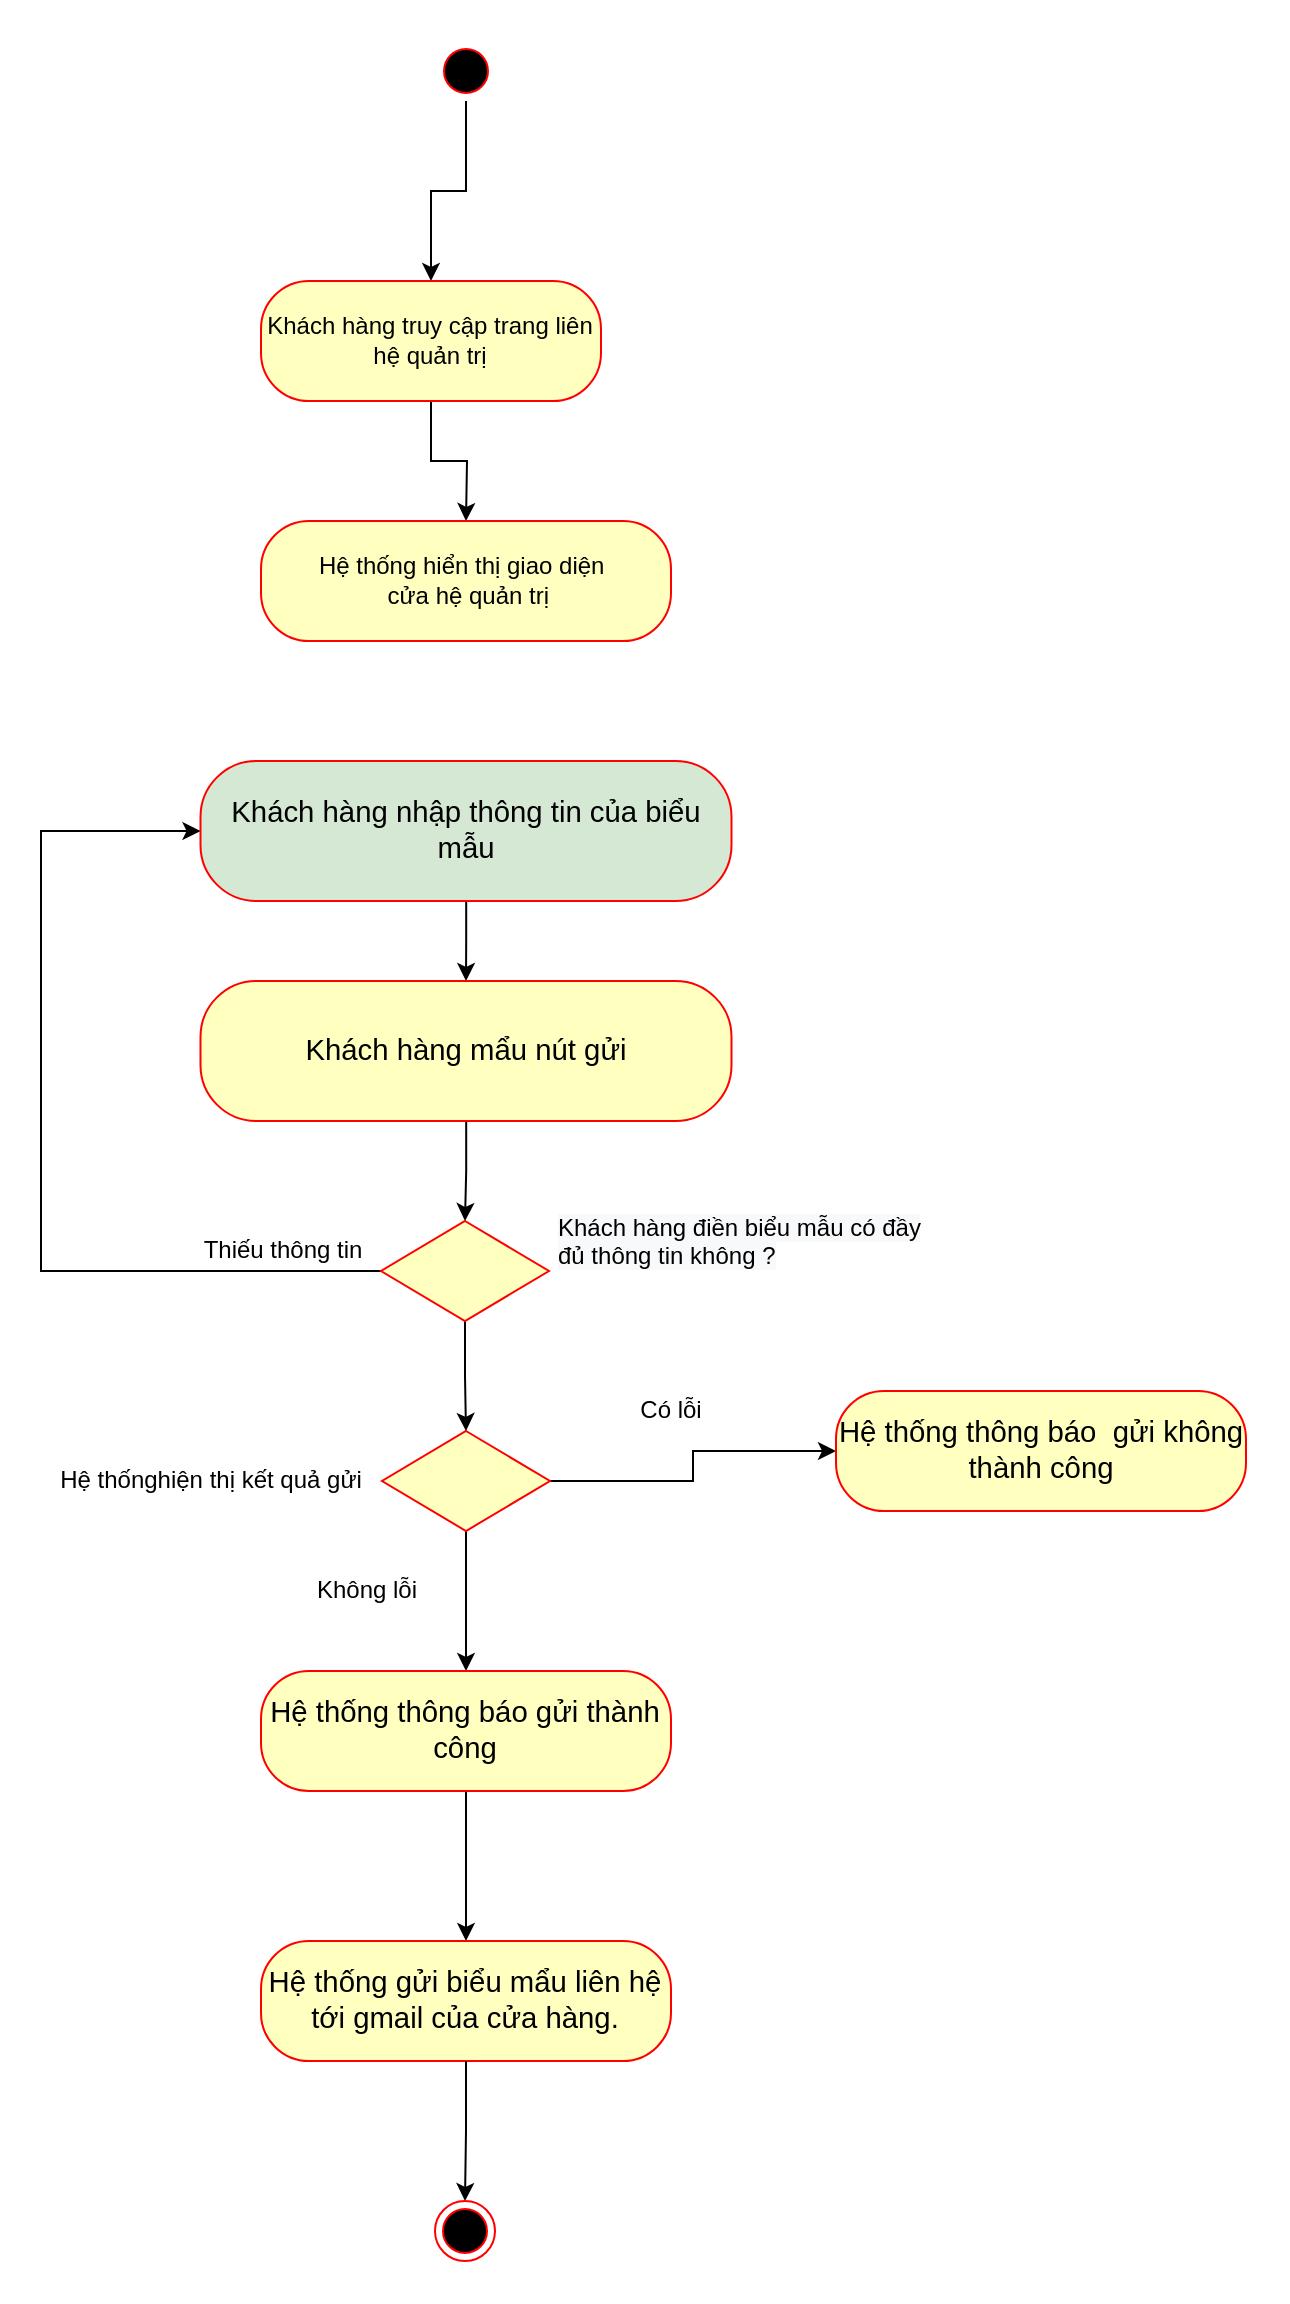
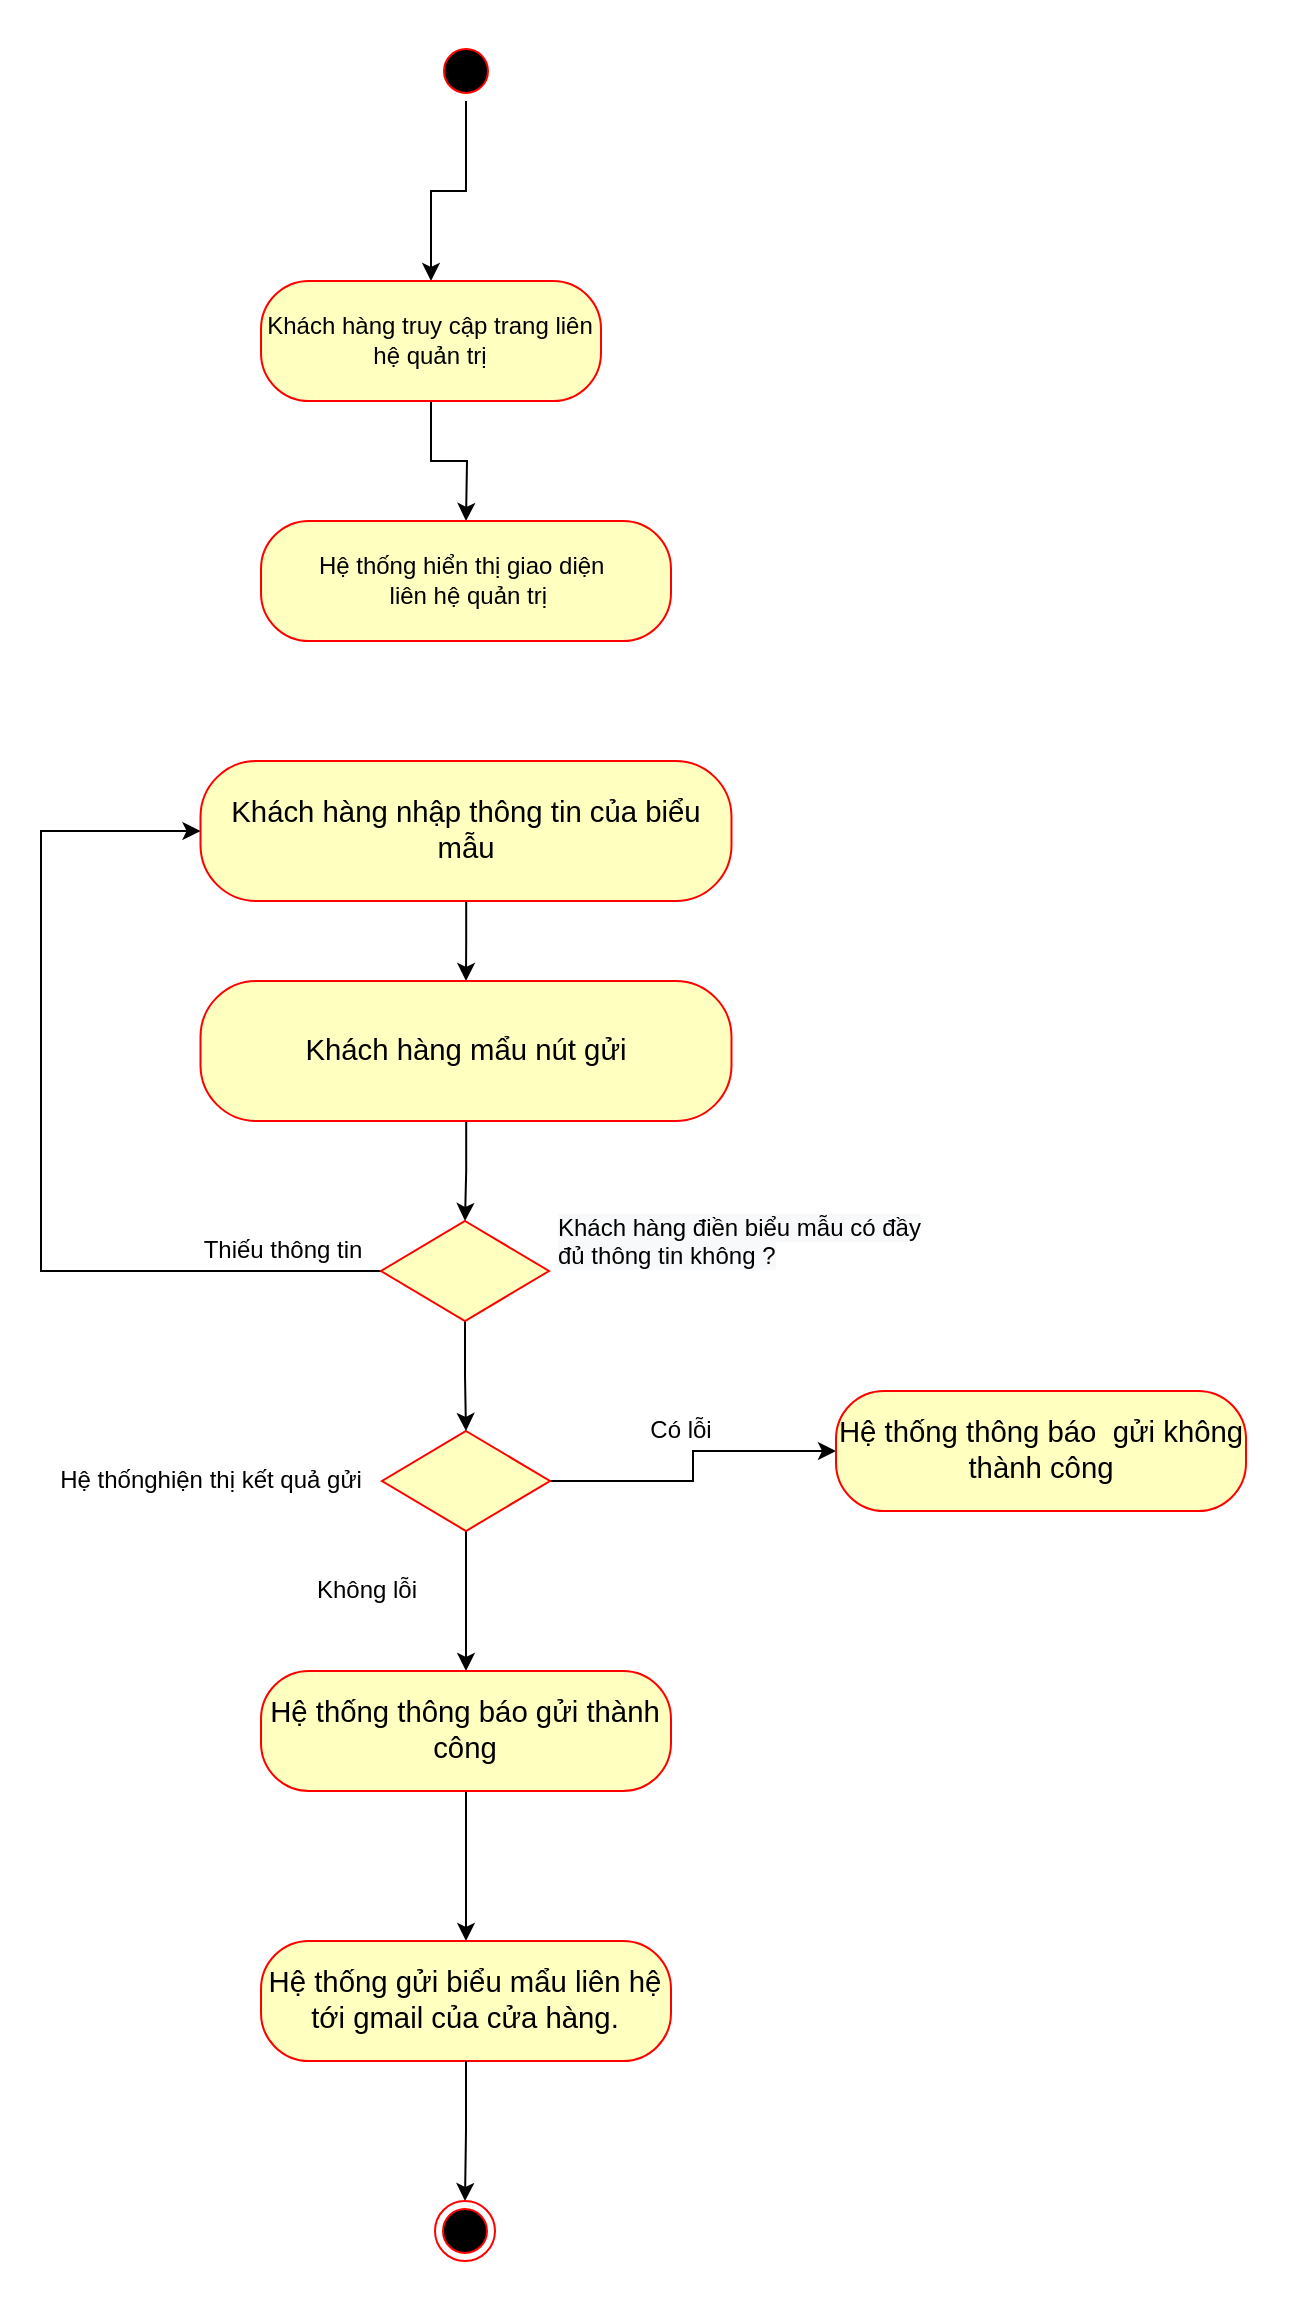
(466, 581) -> (466, 581)
(466, 831) -> (466, 831)
(670, 1411) -> (680, 1431)
